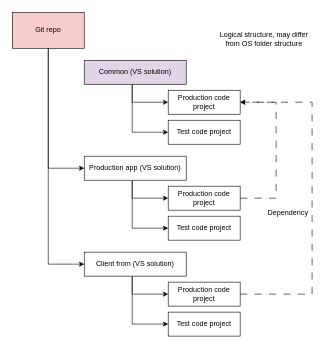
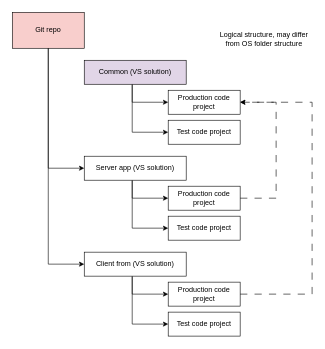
(135, 168) -> (135, 168)
(288, 213) -> none
